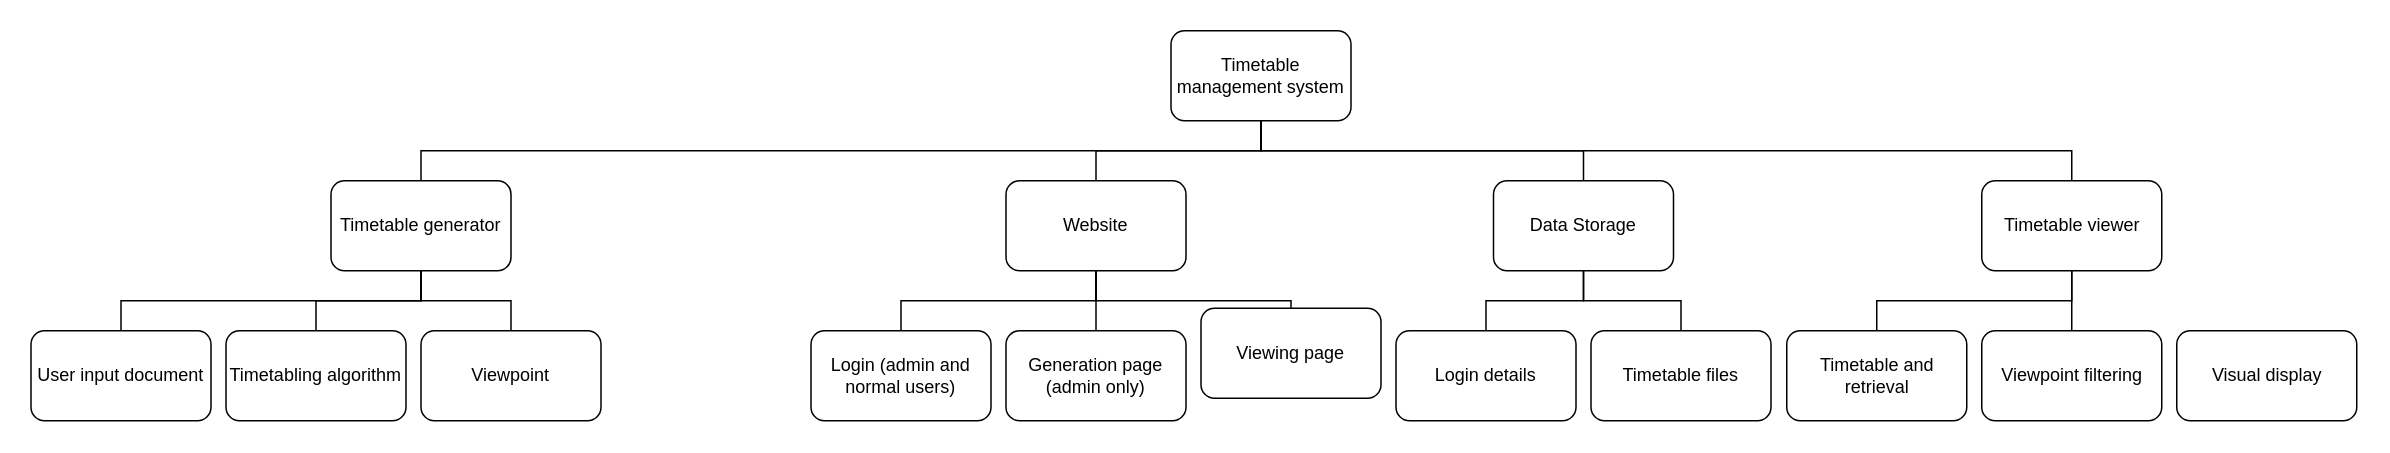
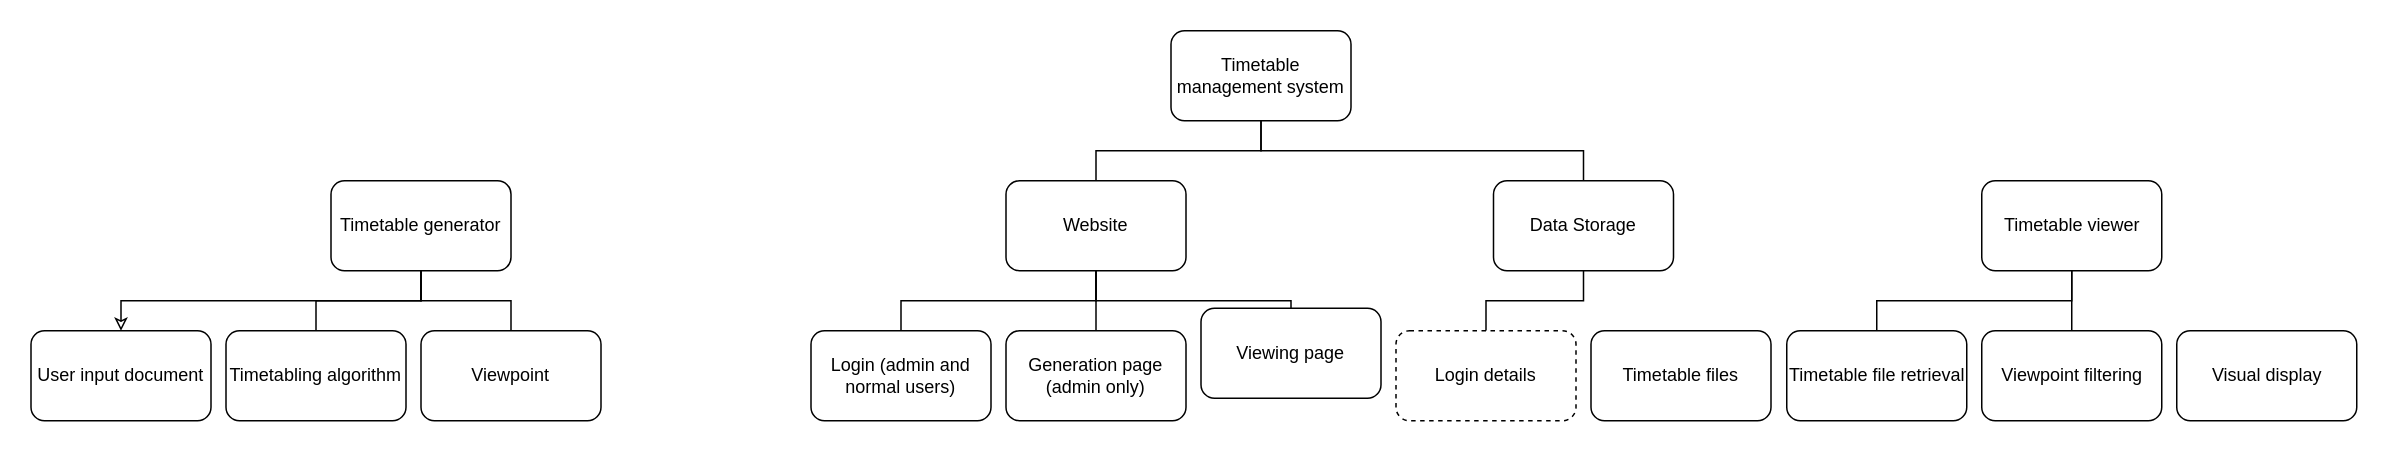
(742, 151) -> none
(1843, 151) -> none
(1648, 301) -> none
(121, 323) -> (121, 319)
(1486, 376) -> (1486, 376)
(1877, 376) -> (1877, 376)
